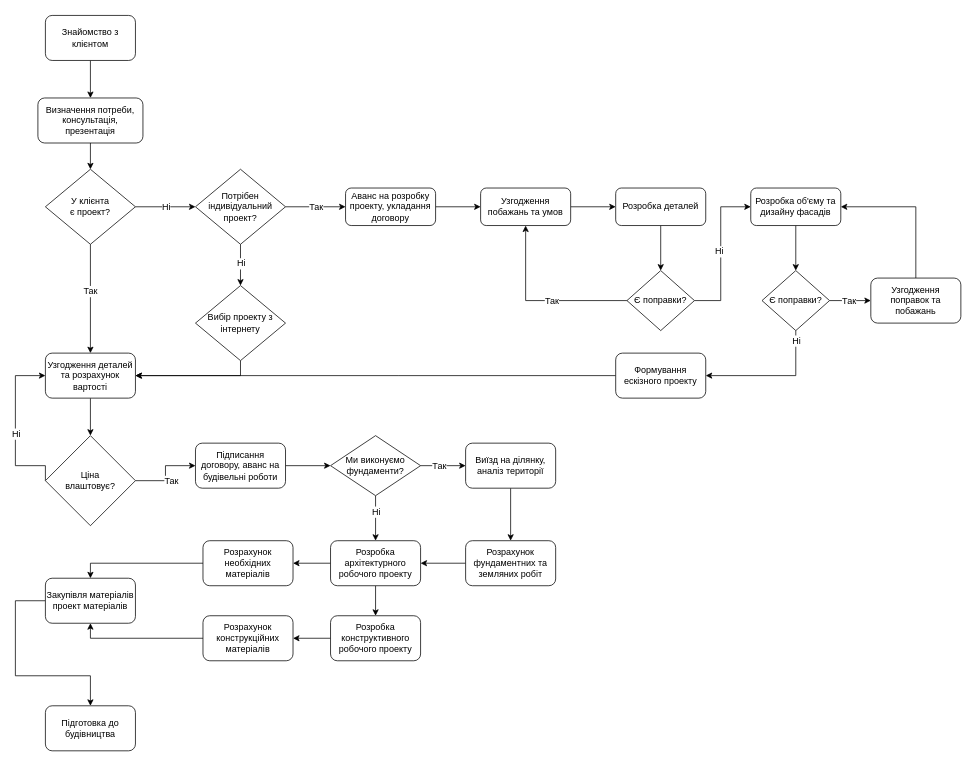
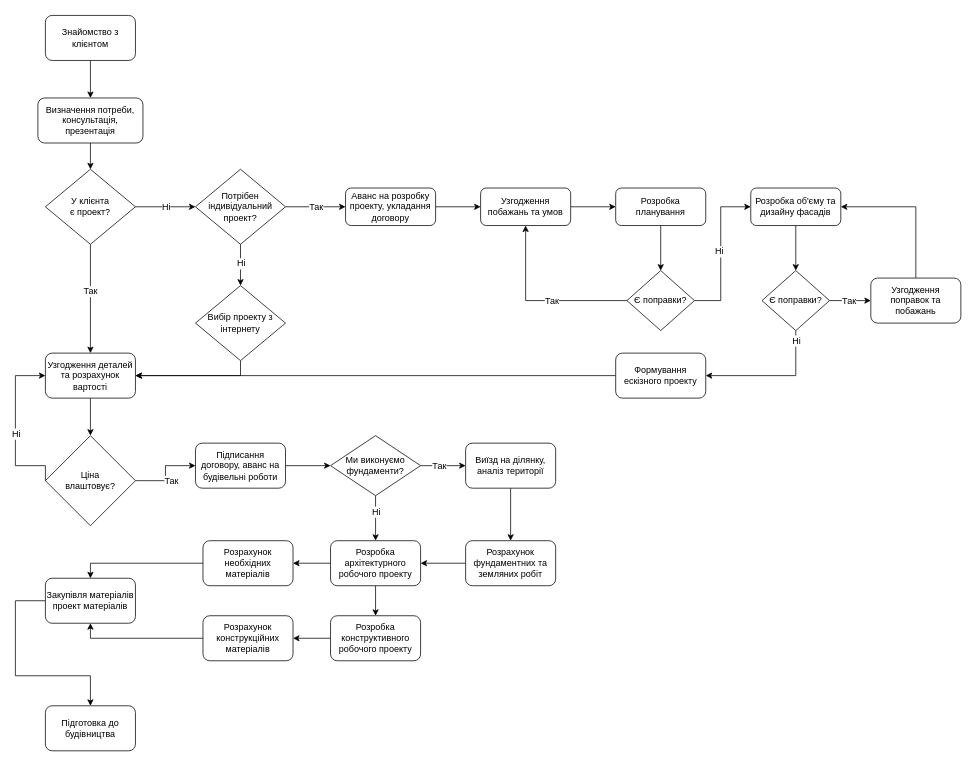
(660, 207) -> (660, 207)
